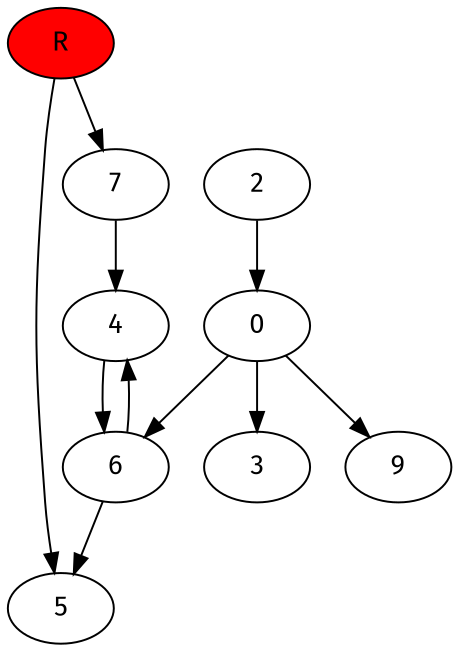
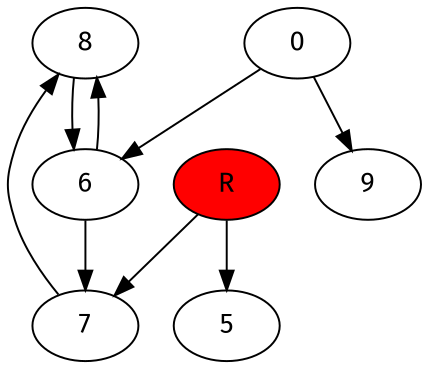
(257, 184) -> none
(116, 326) -> (85, 43)
(257, 467) -> none
(92, 529) -> (85, 245)
